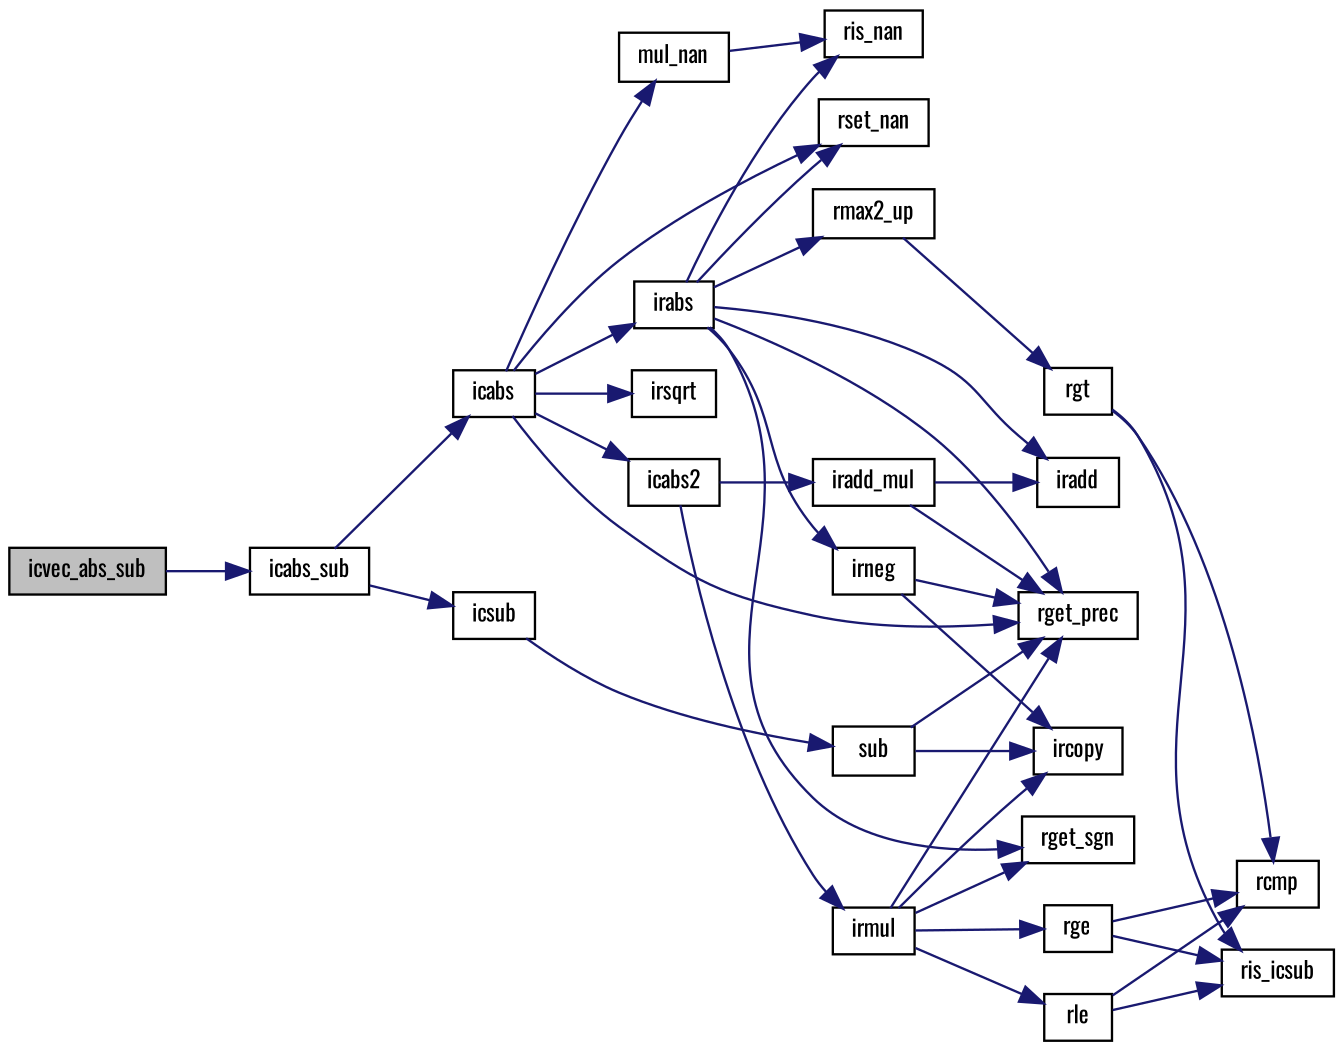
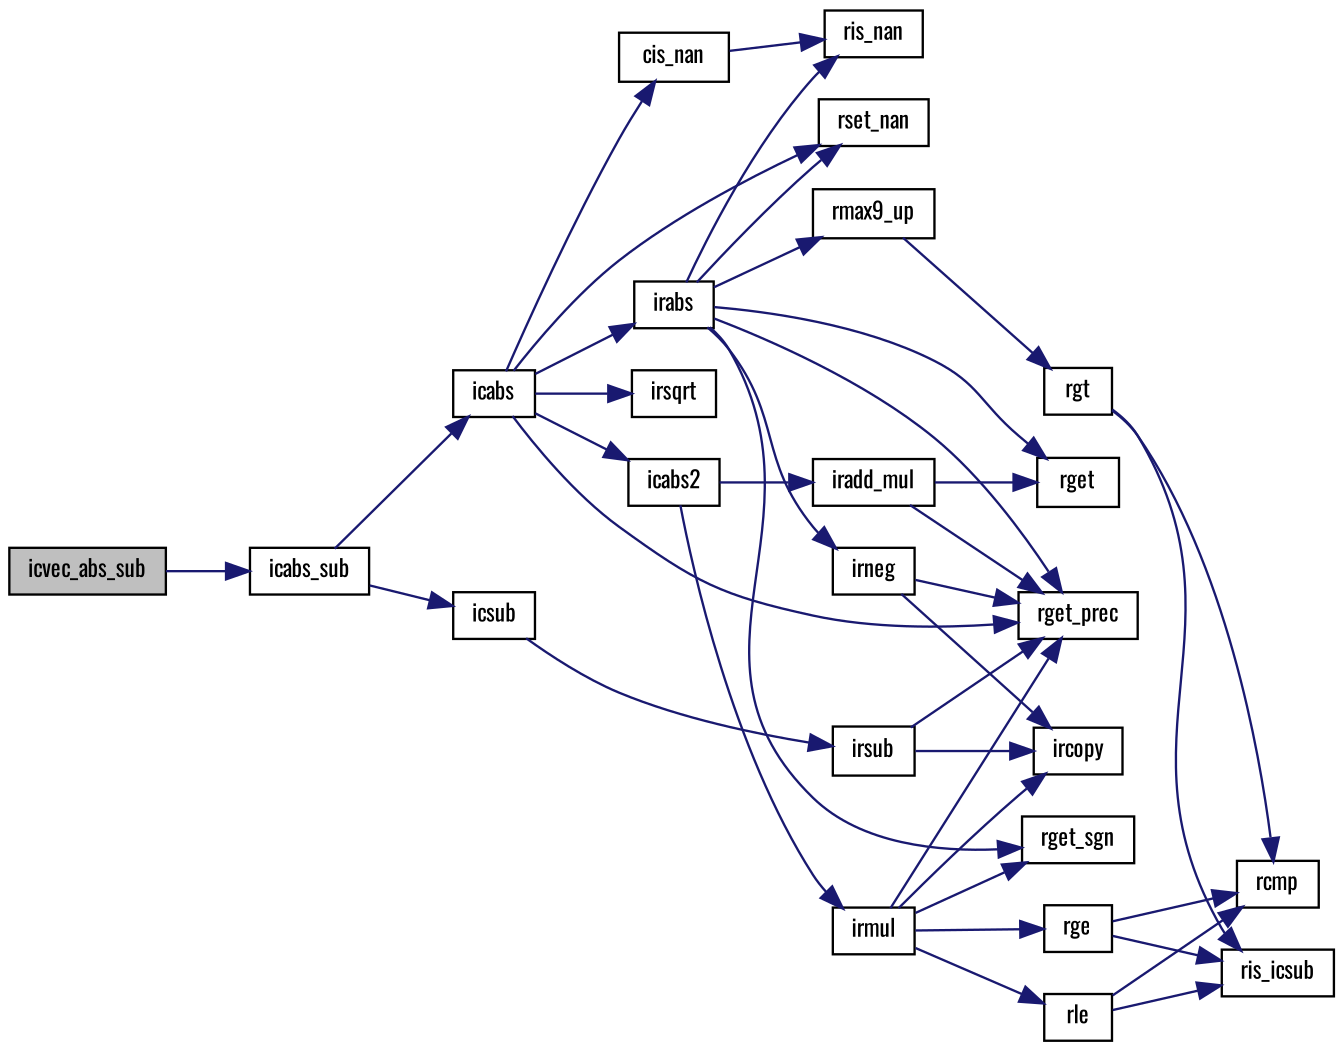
(674, 57) -> (674, 57)
(874, 214) -> (874, 214)
(1078, 482) -> (1078, 482)
(874, 751) -> (874, 751)
